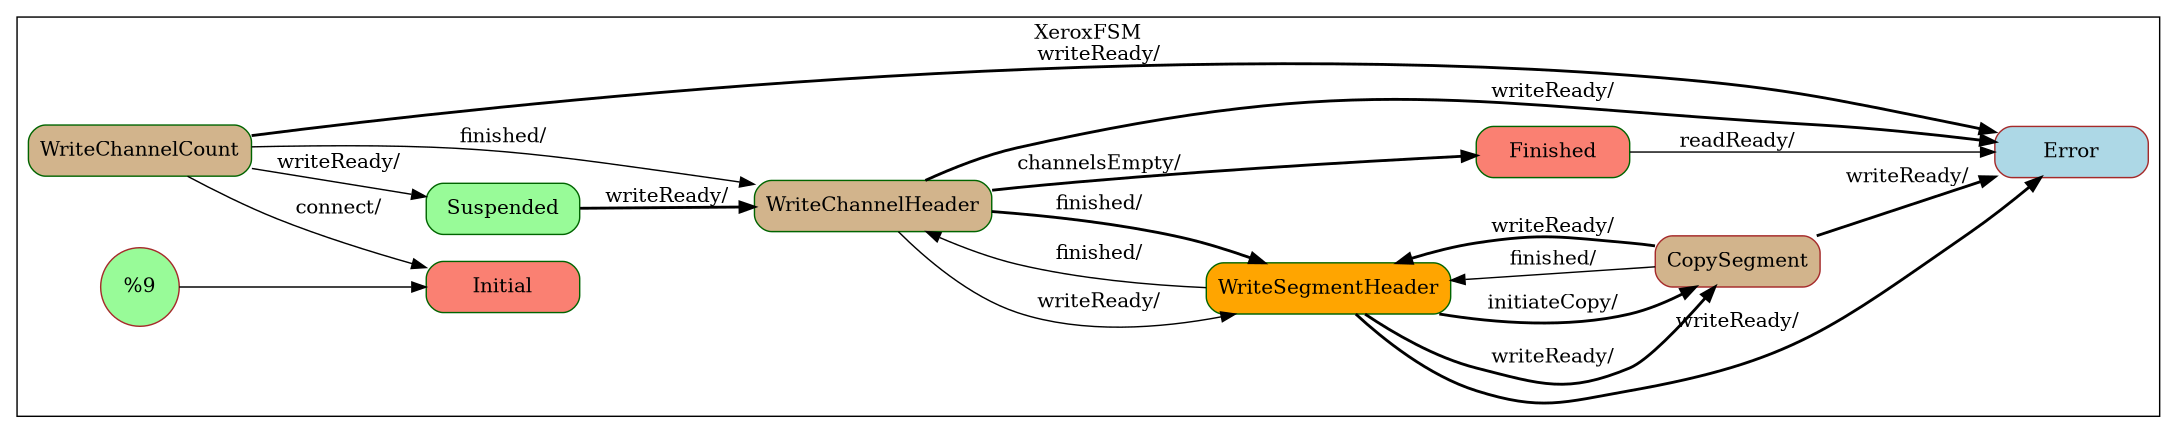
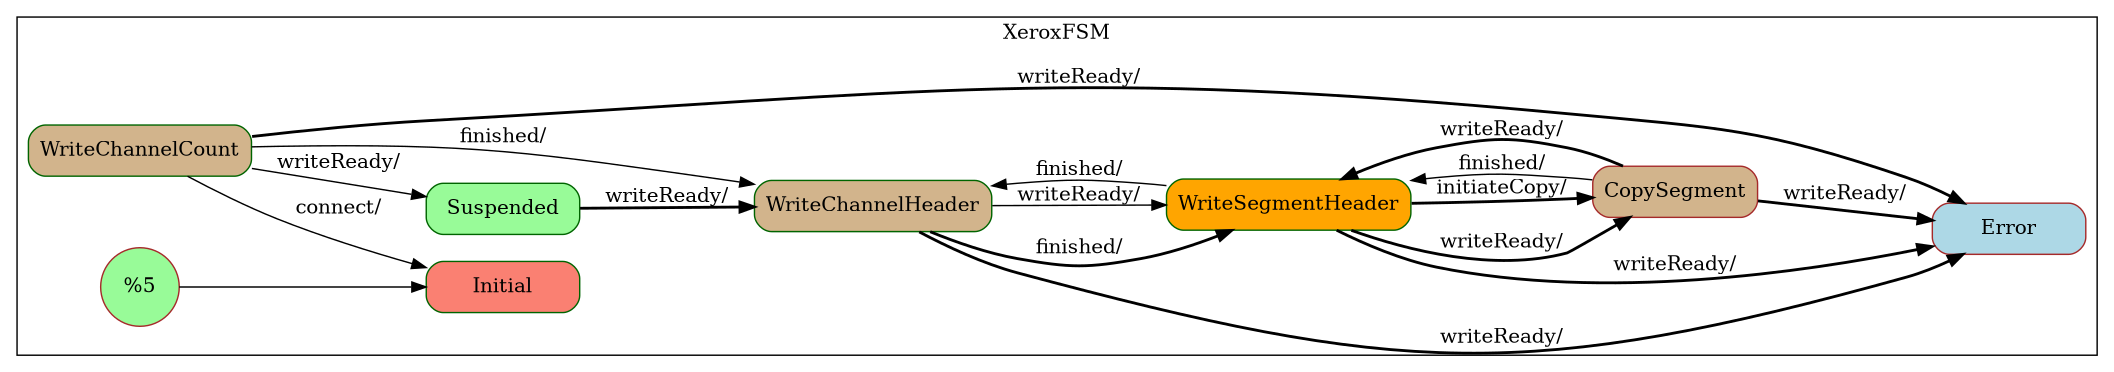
(1553, 152) -> none
(140, 287) -> (140, 287)
